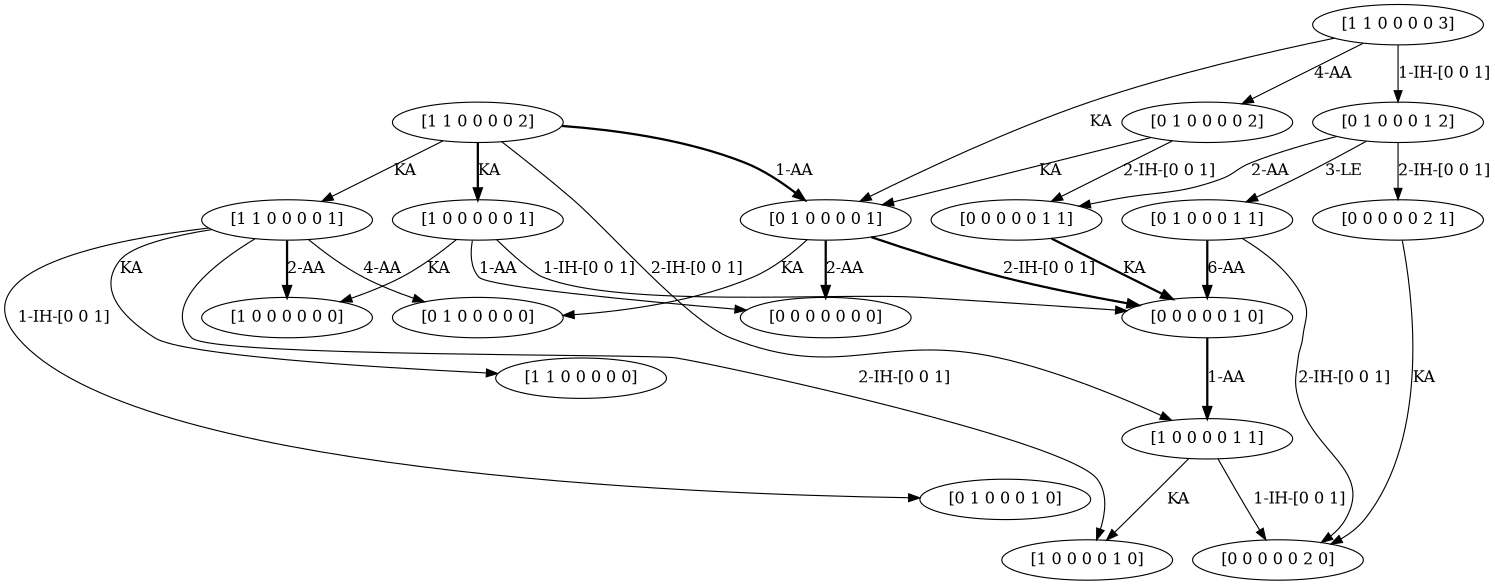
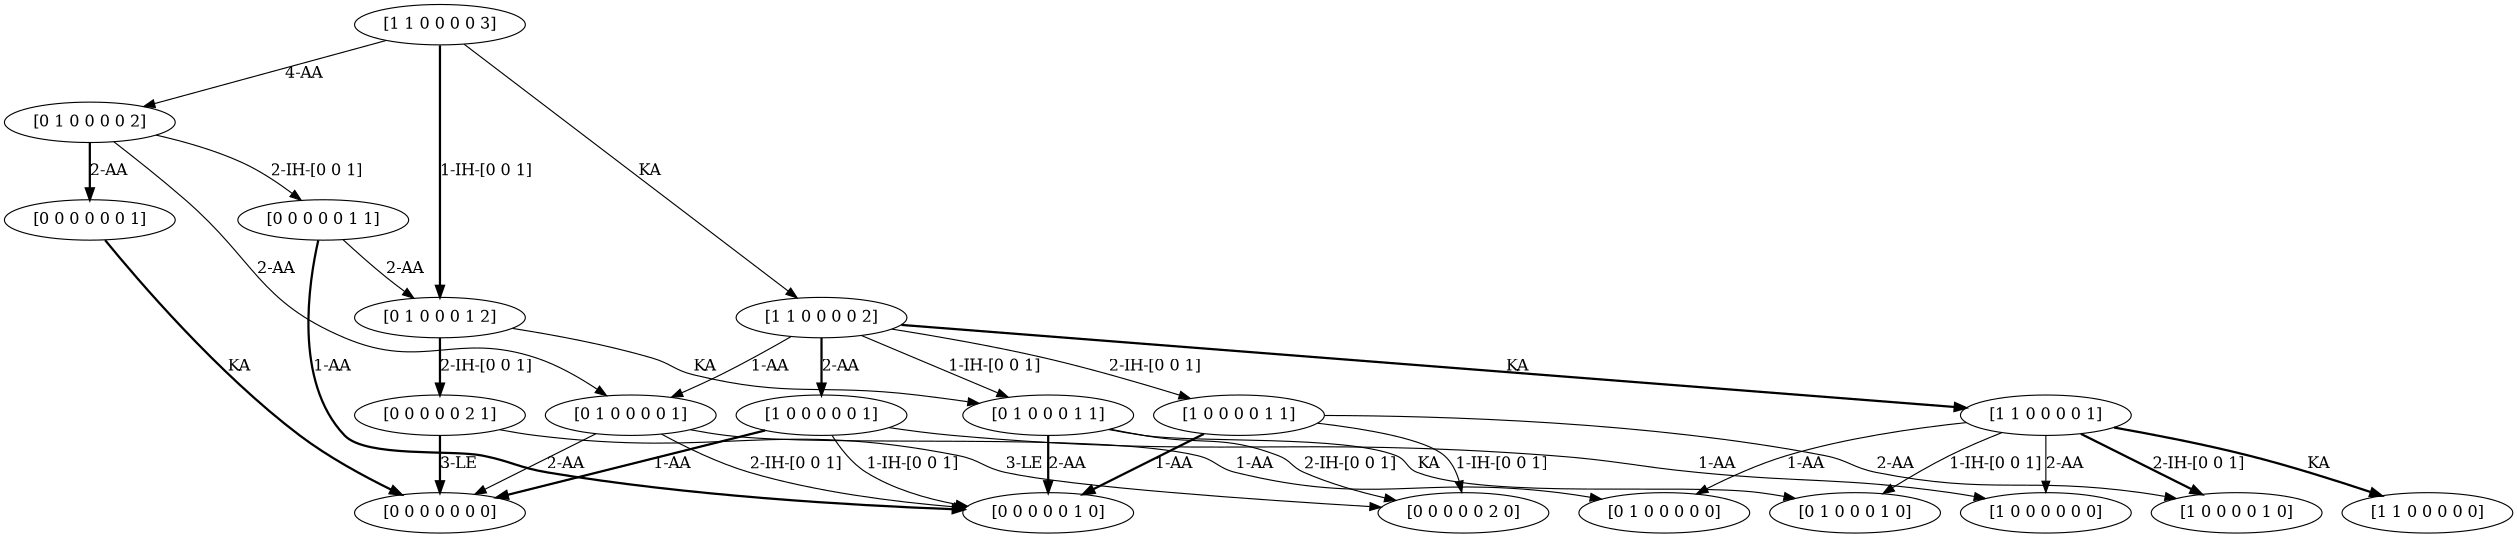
(1398, 68) -> (440, 166)
(1096, 100) -> (626, 168)
(684, 144) -> (737, 366)
(1398, 166) -> (440, 361)
(387, 169) -> (1428, 366)
(489, 171) -> (841, 366)
(1050, 171) -> (276, 269)
(1344, 171) -> (705, 366)
(1217, 181) -> (373, 266)
none -> (90, 220)
(287, 263) -> (2046, 458)
(826, 263) -> (540, 462)
(382, 269) -> (1806, 464)
(439, 269) -> (1717, 464)
(792, 269) -> (1255, 464)
(1134, 269) -> (332, 366)
(1226, 269) -> (1067, 464)
(998, 276) -> (804, 486)
(587, 295) -> (636, 463)
(222, 353) -> (2244, 454)
(613, 356) -> (2136, 462)
none -> (930, 364)
(1207, 372) -> (1149, 462)
(1424, 378) -> (1025, 464)
none -> (440, 460)
none -> (1442, 479)
(1178, 499) -> (1895, 464)
